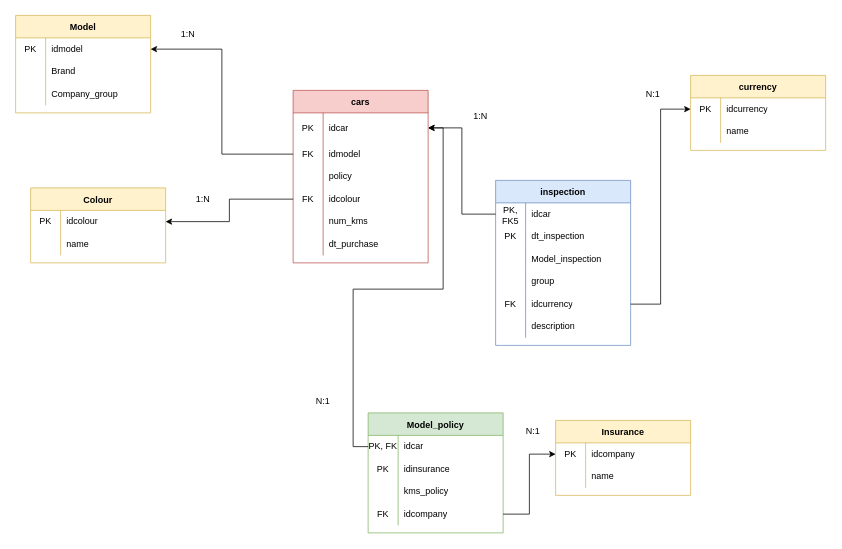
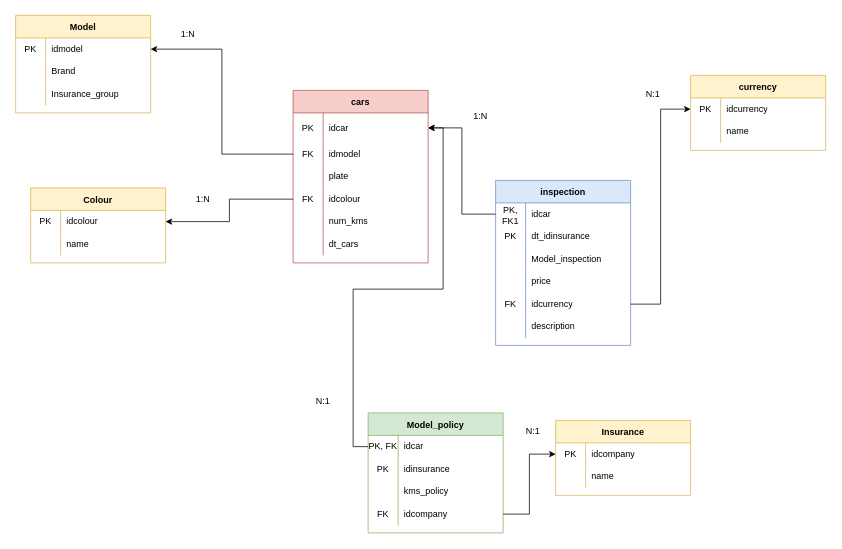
(84, 94) -> (89, 94)
(342, 177) -> (340, 177)
(510, 214) -> (510, 214)
(562, 237) -> (564, 237)
(357, 244) -> (347, 244)
(544, 282) -> (543, 282)
